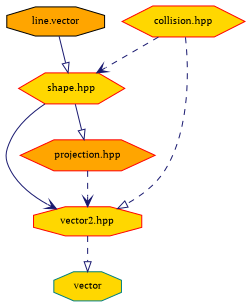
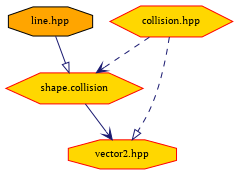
(56, 21) -> (51, 21)
(72, 88) -> (74, 88)
(88, 155) -> none
(88, 286) -> none
